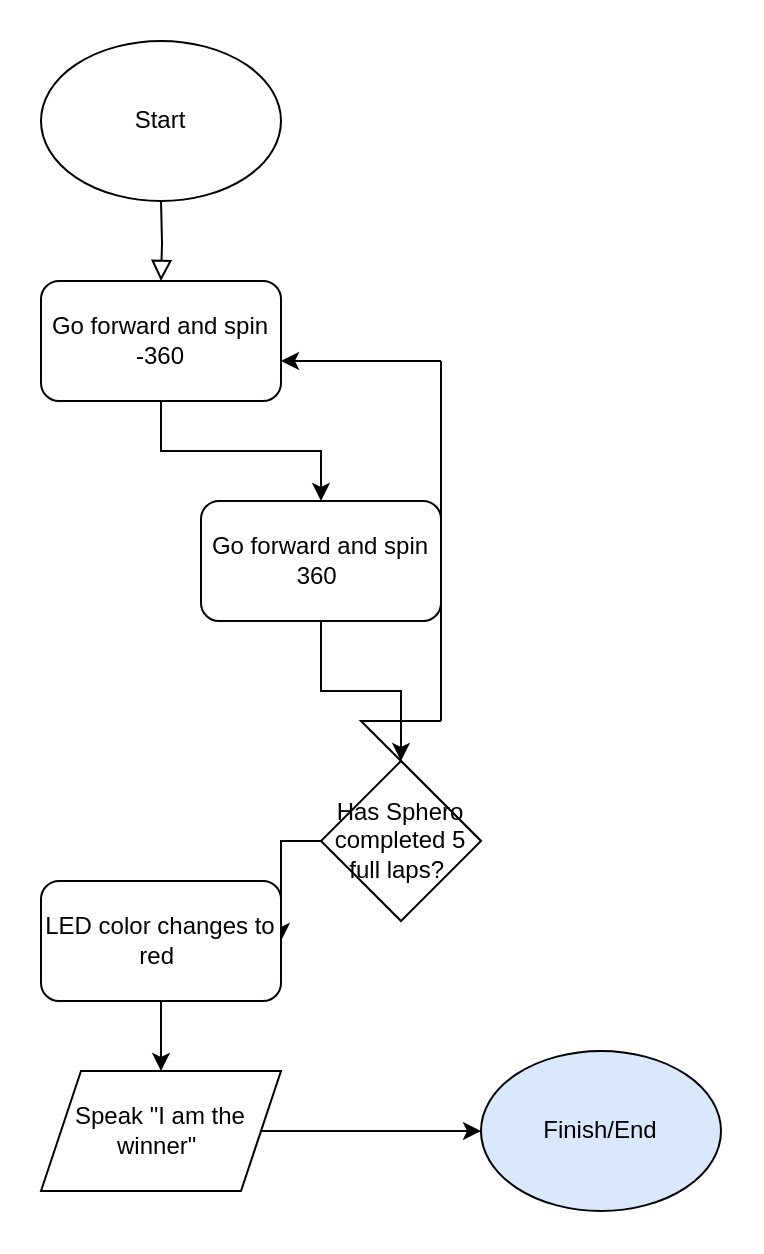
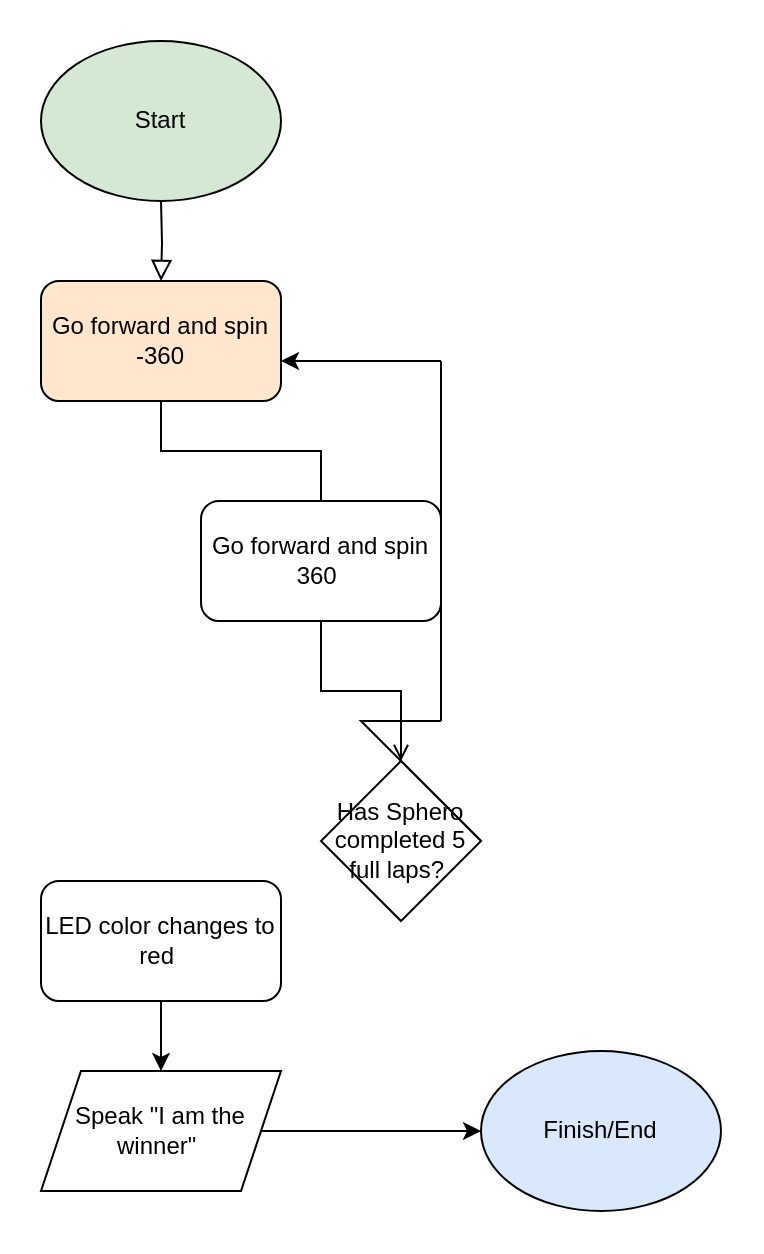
(161, 121) -> (161, 121)
(161, 341) -> (161, 341)
(321, 486) -> (321, 491)
(401, 746) -> (401, 748)
(281, 848) -> none
